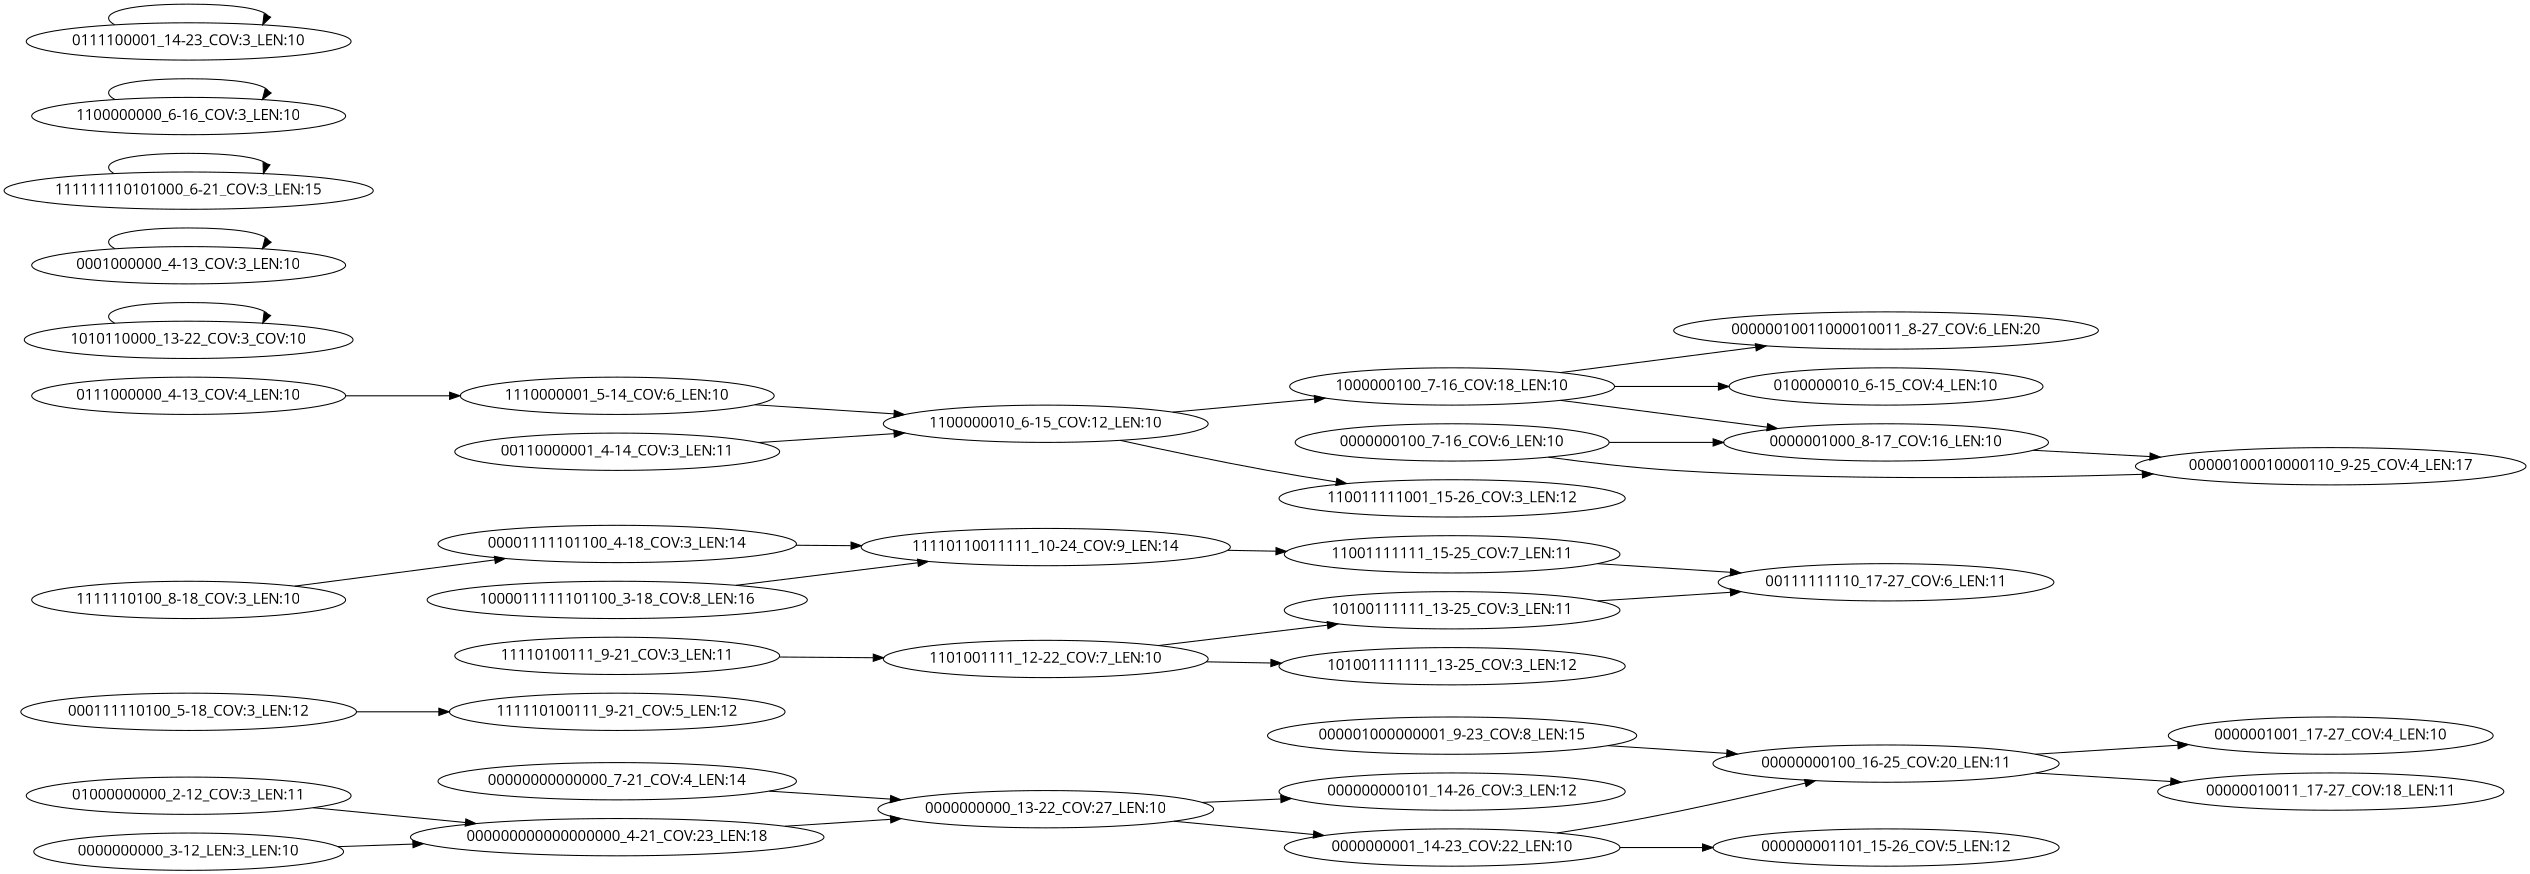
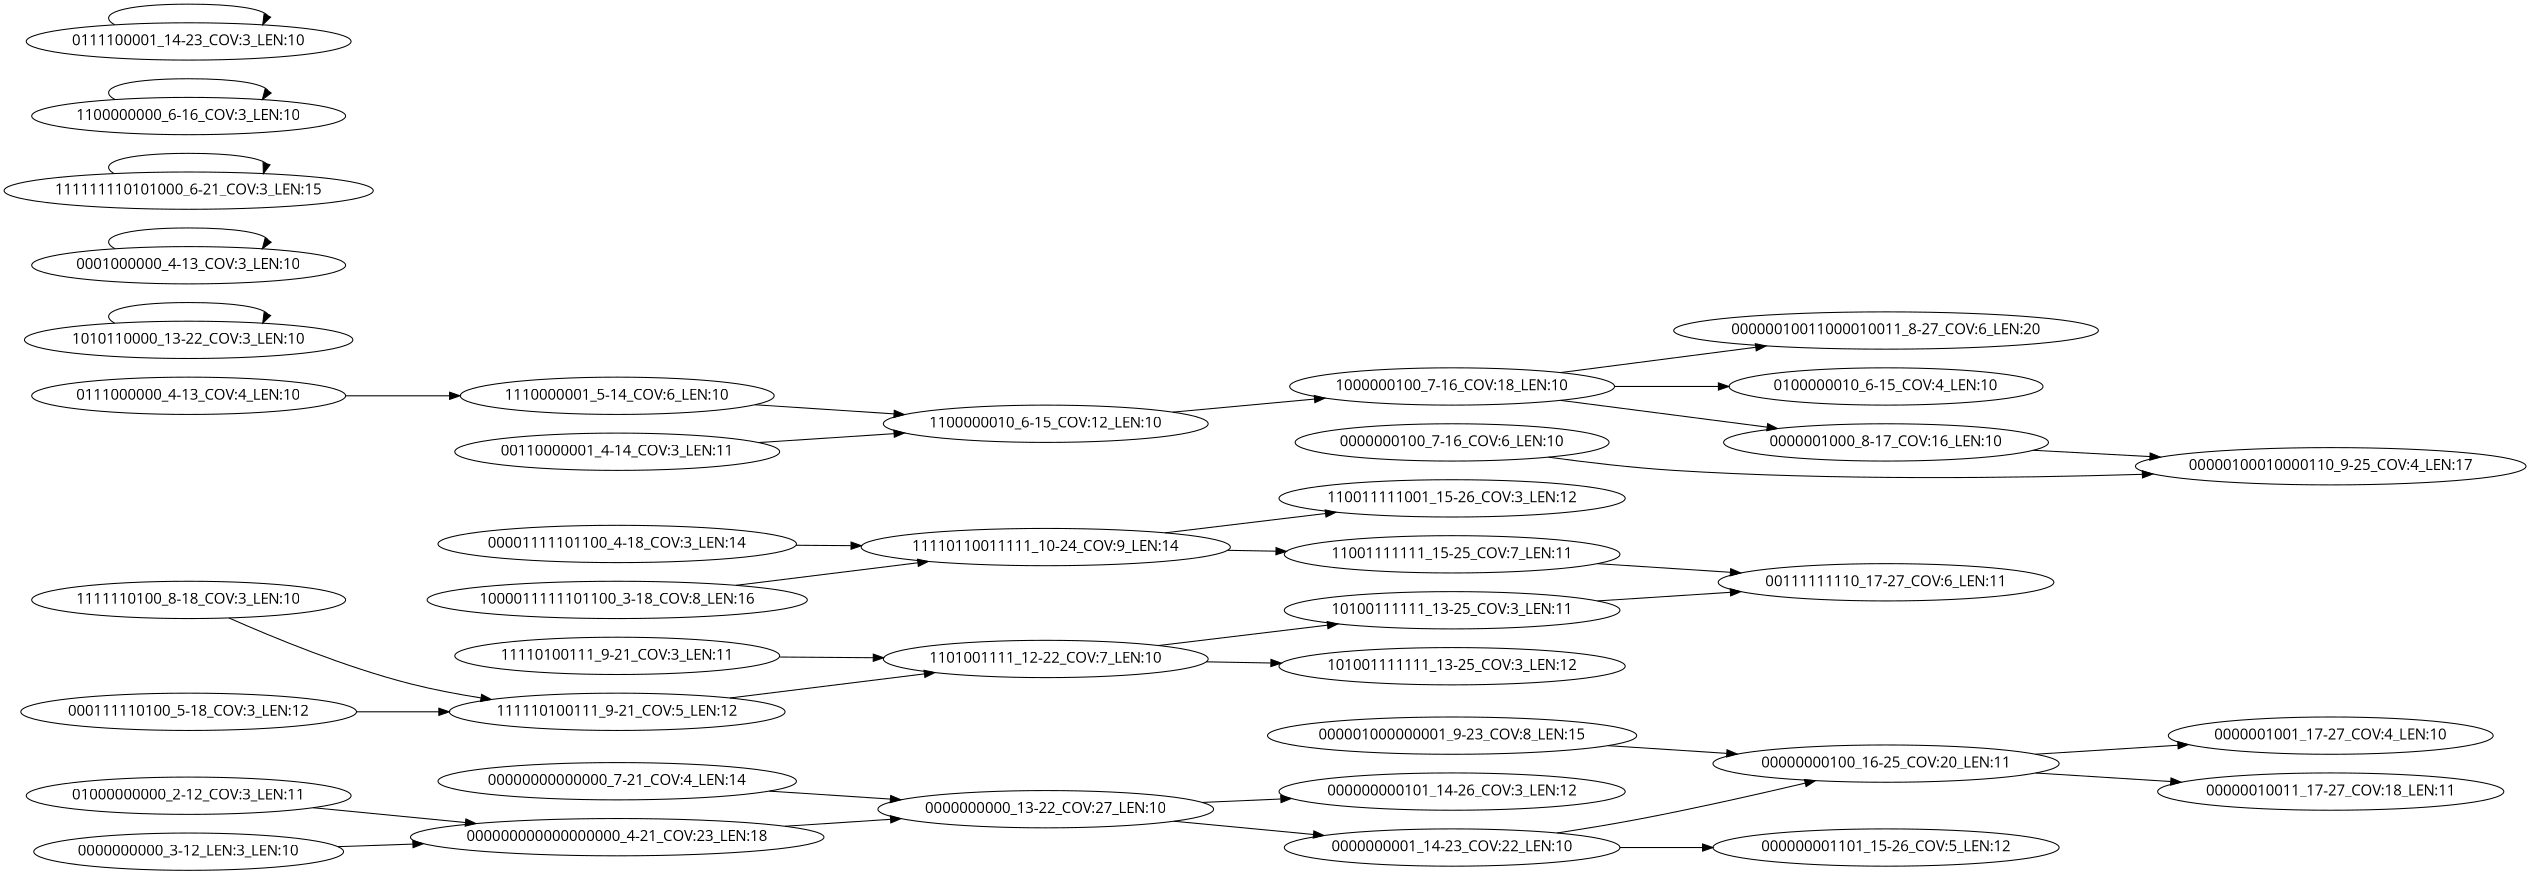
(189, 340) -> (189, 340)
(1661, 442) -> none
(1228, 463) -> (1245, 523)
(395, 573) -> (352, 666)
none -> (827, 686)
